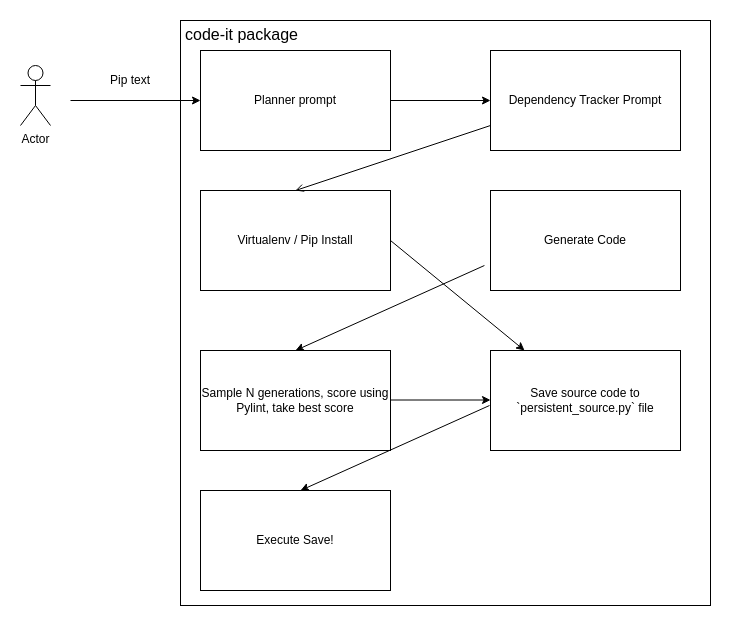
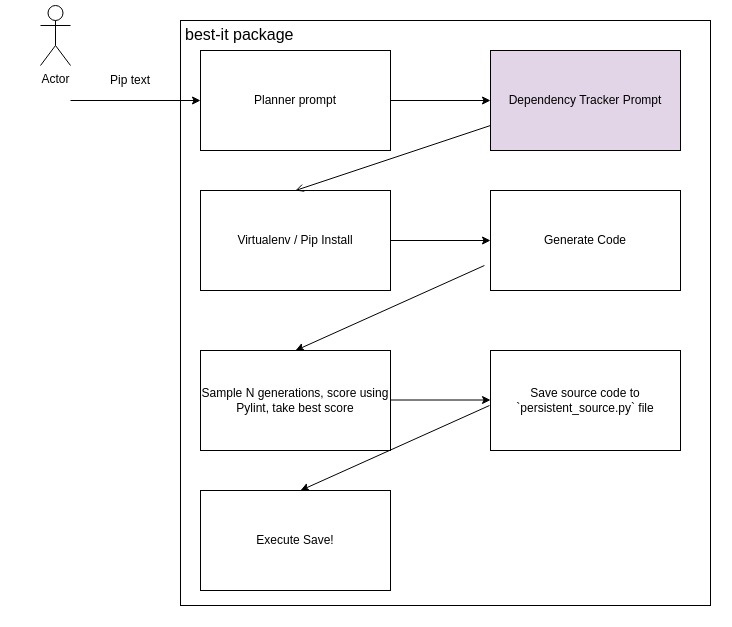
(233, 33) -> (233, 33)
(36, 96) -> (56, 36)
(586, 101) -> (586, 101)
(455, 293) -> (437, 241)
